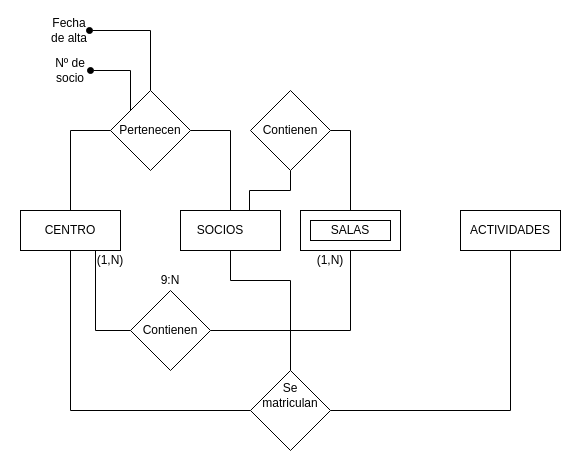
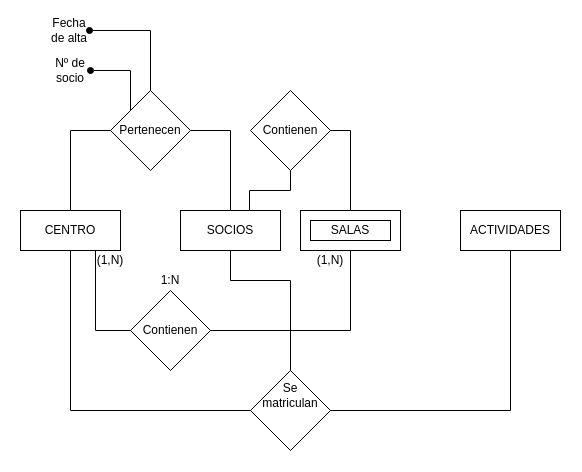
(221, 231) -> (231, 231)
(171, 281) -> (171, 281)
